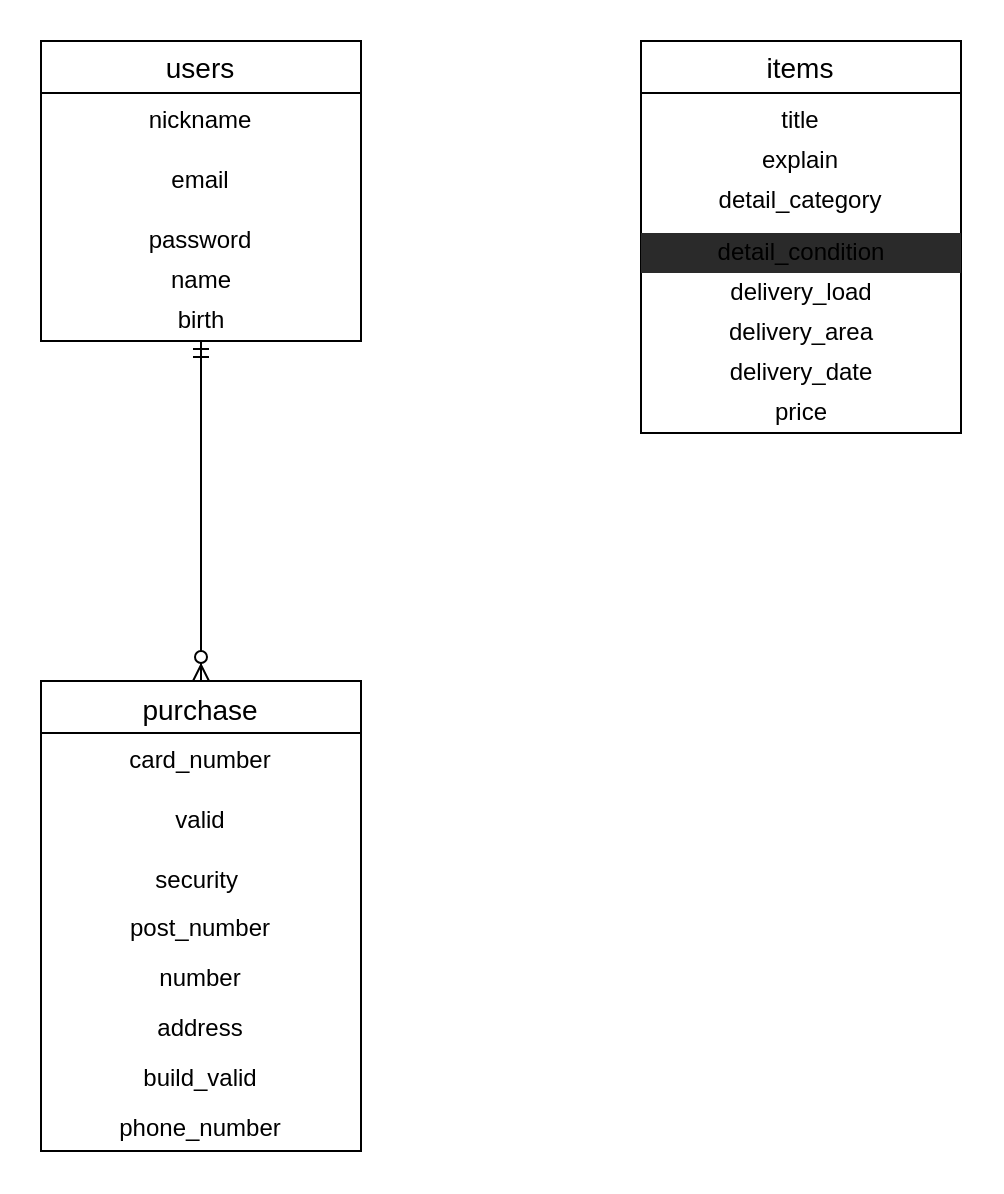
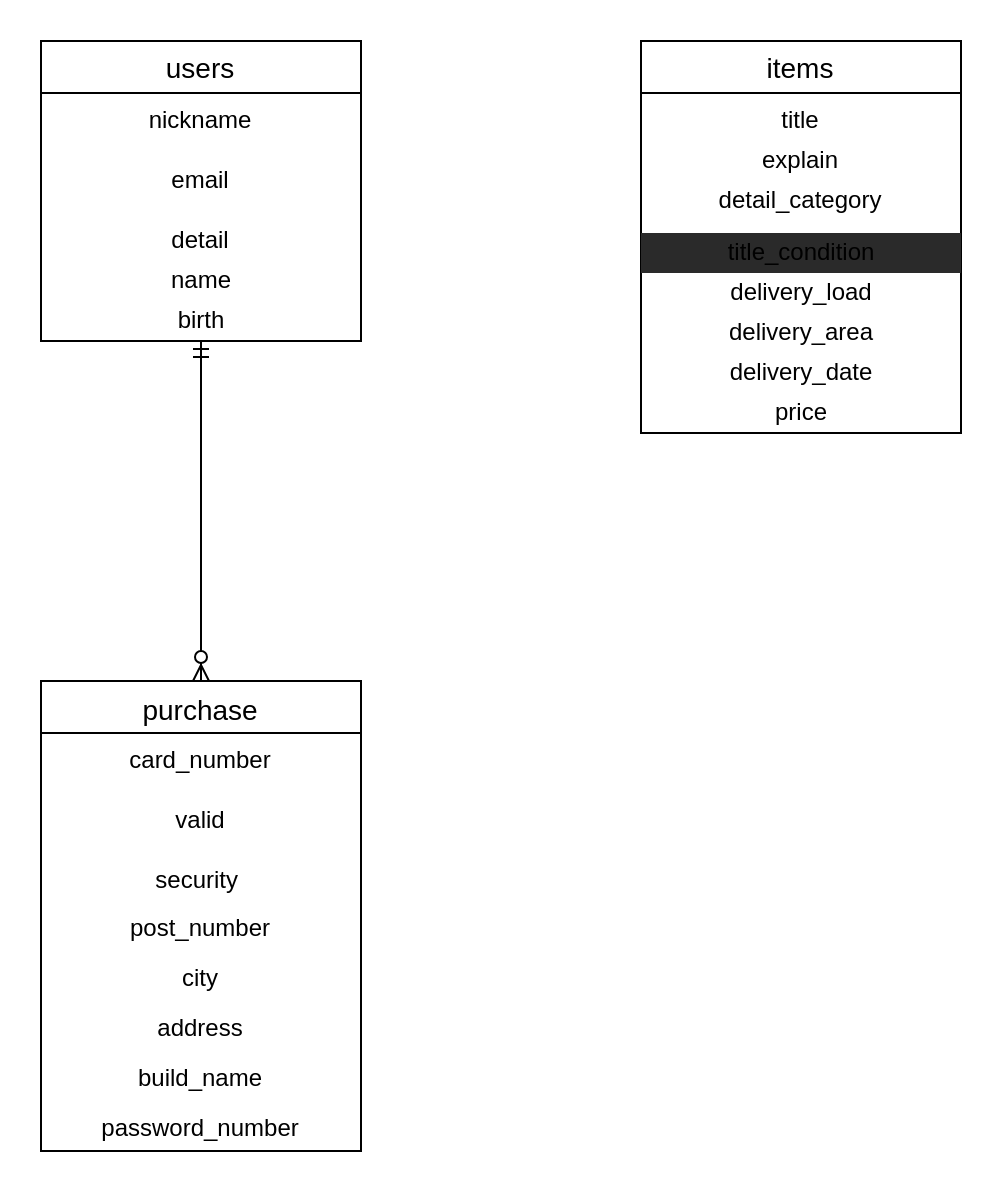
(200, 240) -> (200, 240)
(802, 253) -> (802, 253)
(200, 978) -> (200, 978)
(200, 1078) -> (200, 1078)
(200, 1128) -> (200, 1128)
